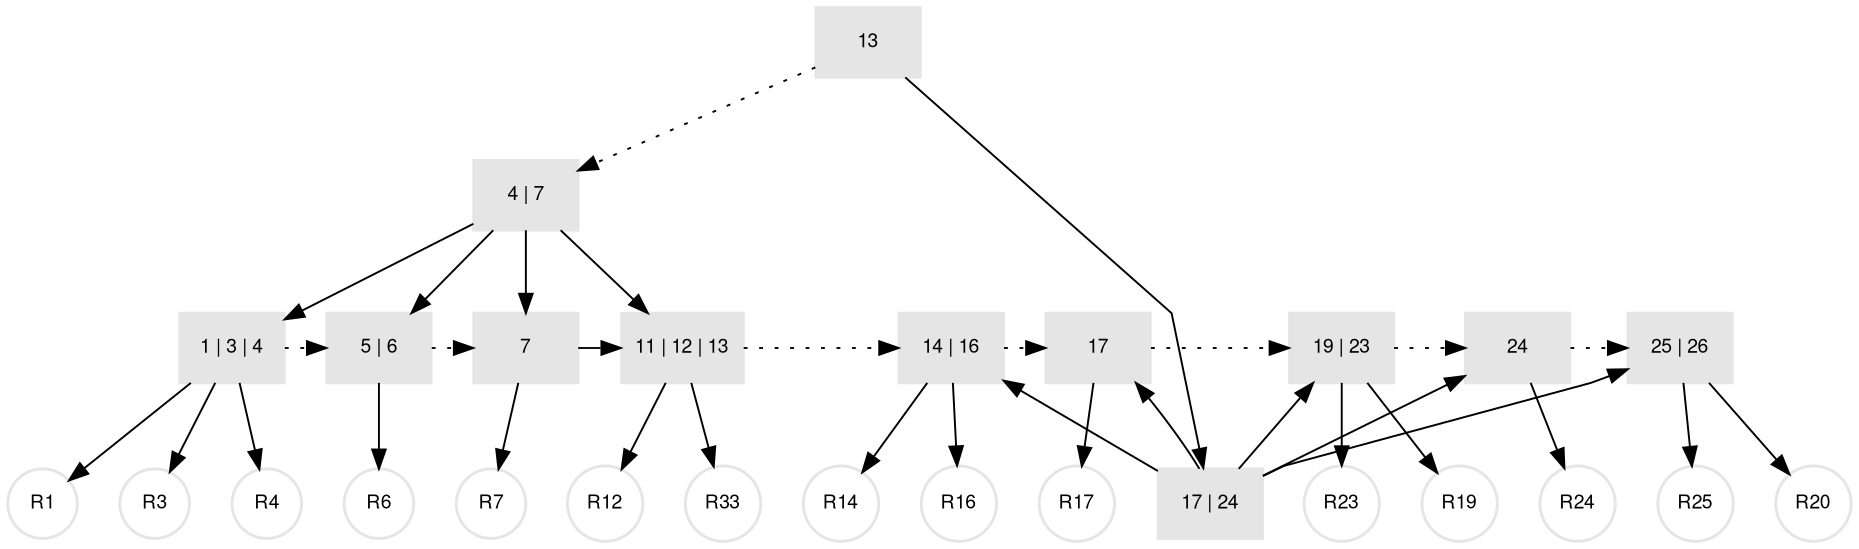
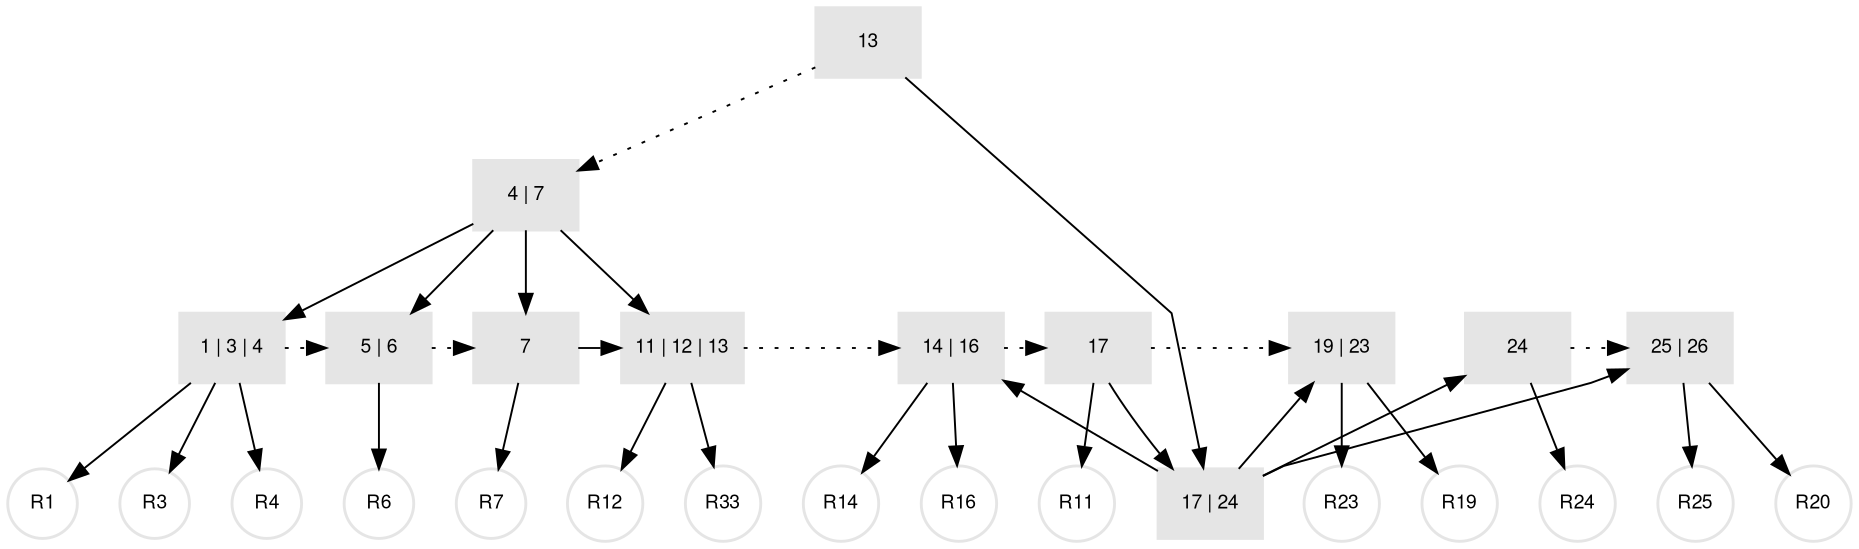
(1420, 348) -> none
(1175, 433) -> (1133, 419)
(1077, 504) -> (1077, 504)
